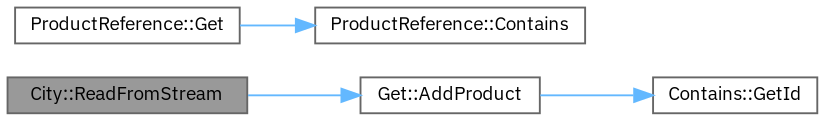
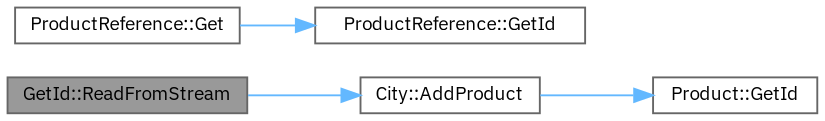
(450, 25) -> (450, 25)
(127, 95) -> (127, 95)
(450, 95) -> (450, 95)
(735, 95) -> (735, 95)
